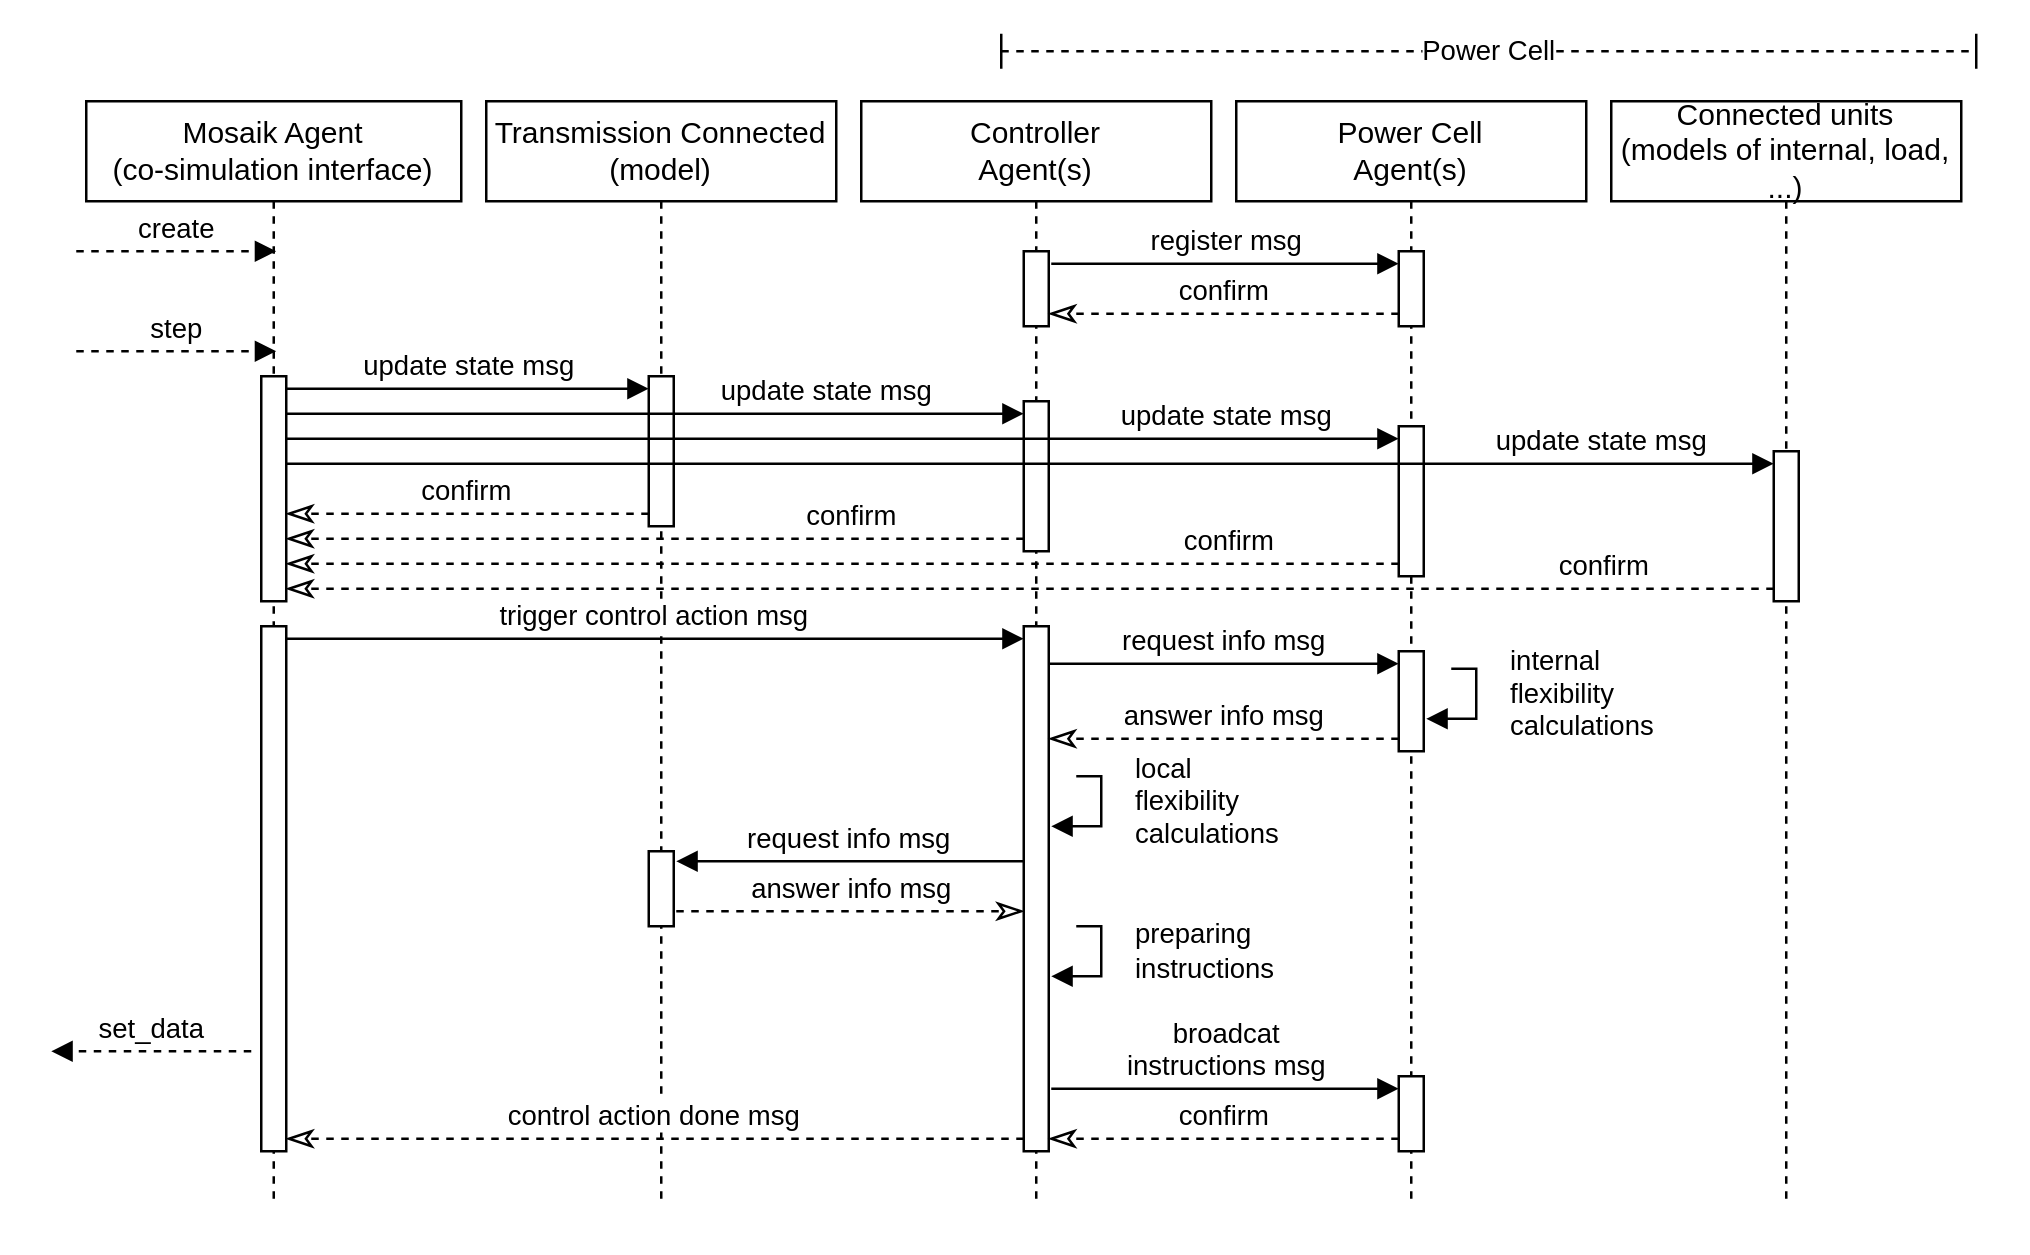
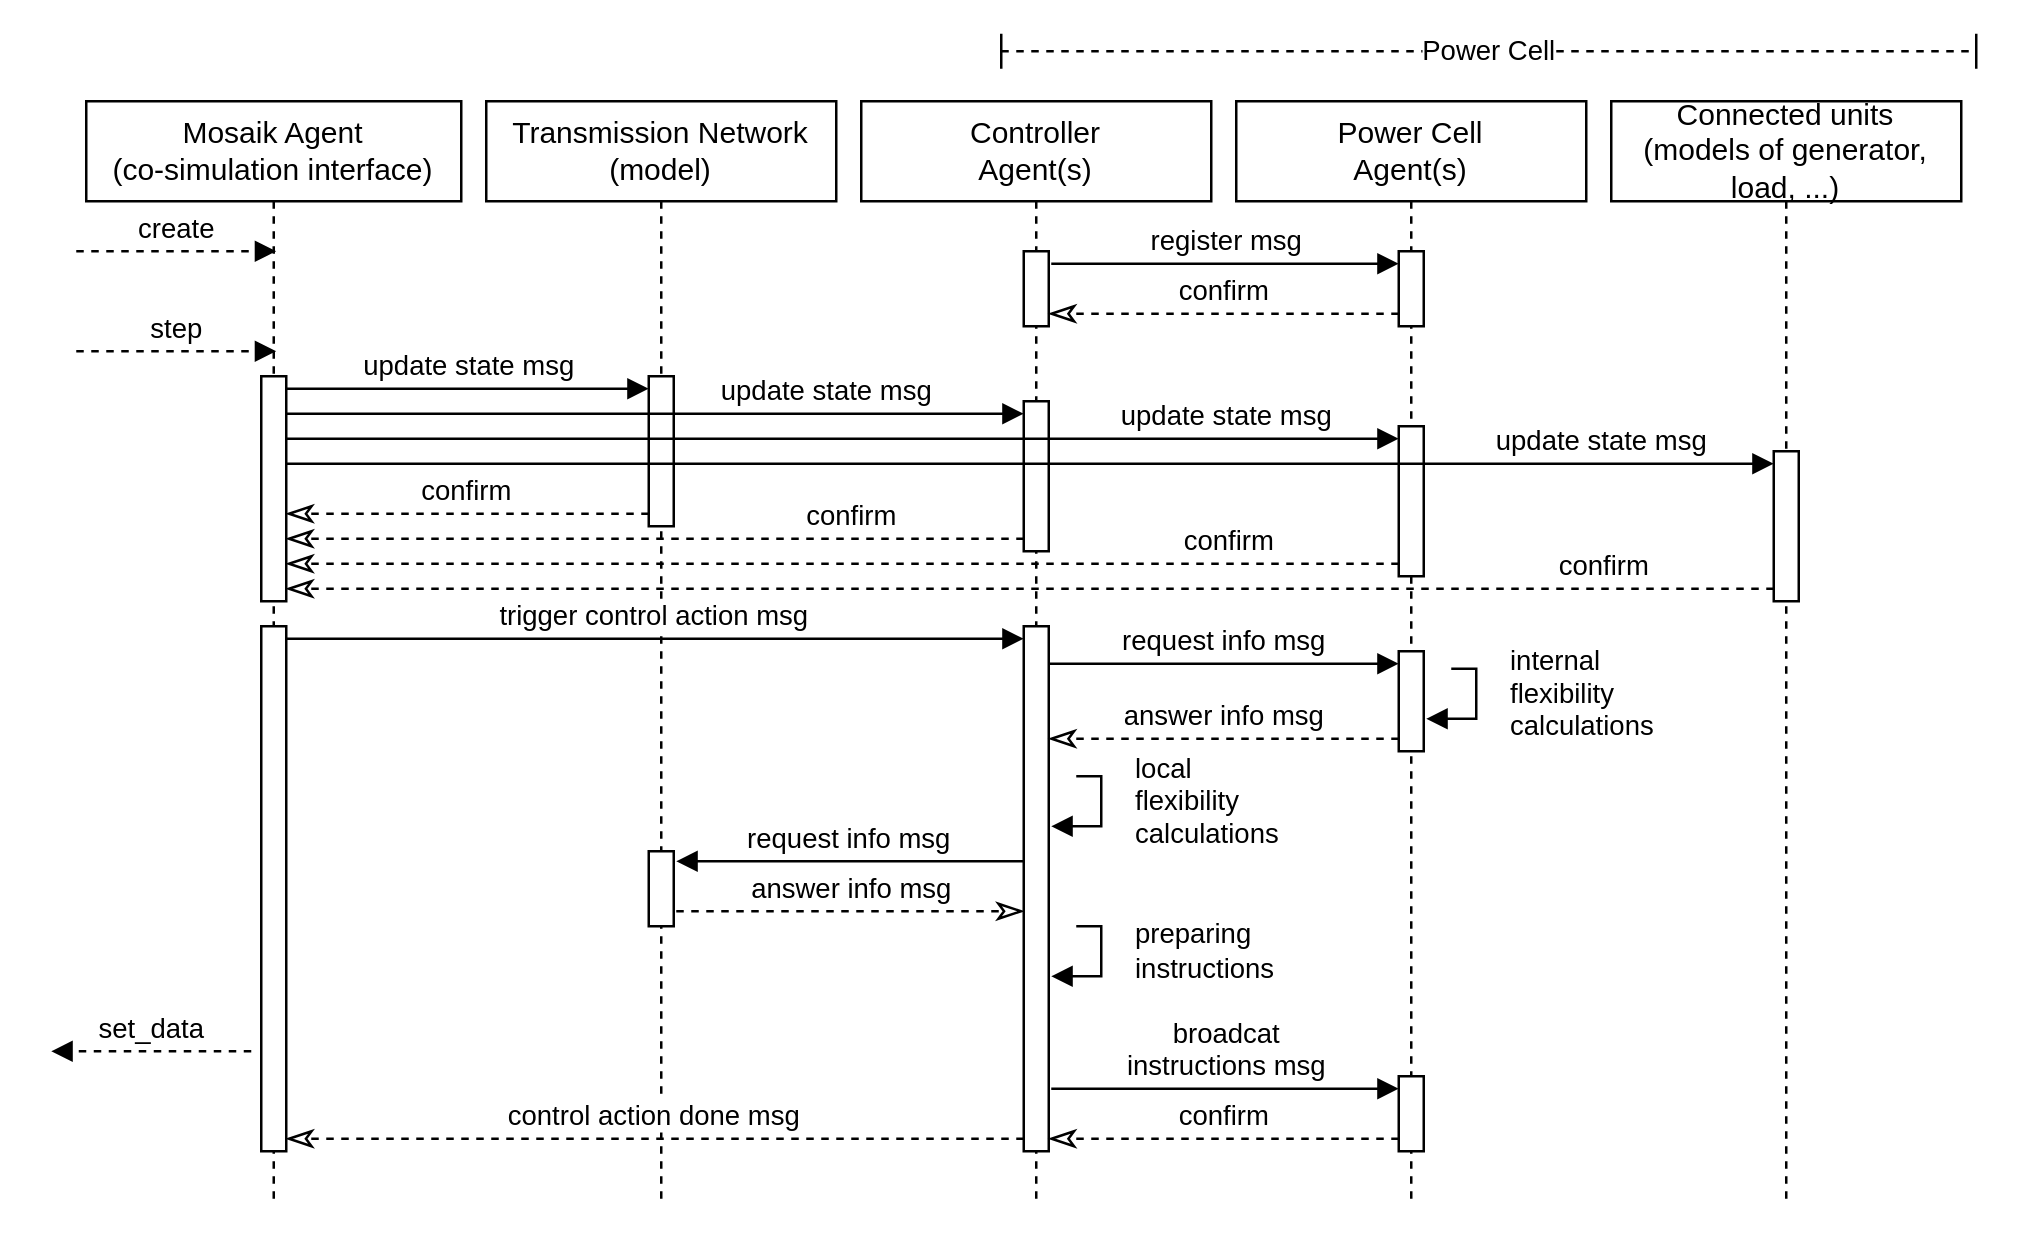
(661, 151) -> (661, 151)
(1786, 151) -> (1786, 151)
